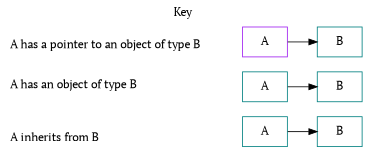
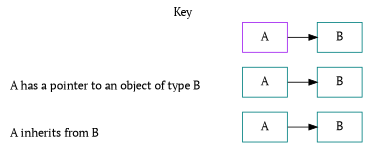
(108, 85) -> none
